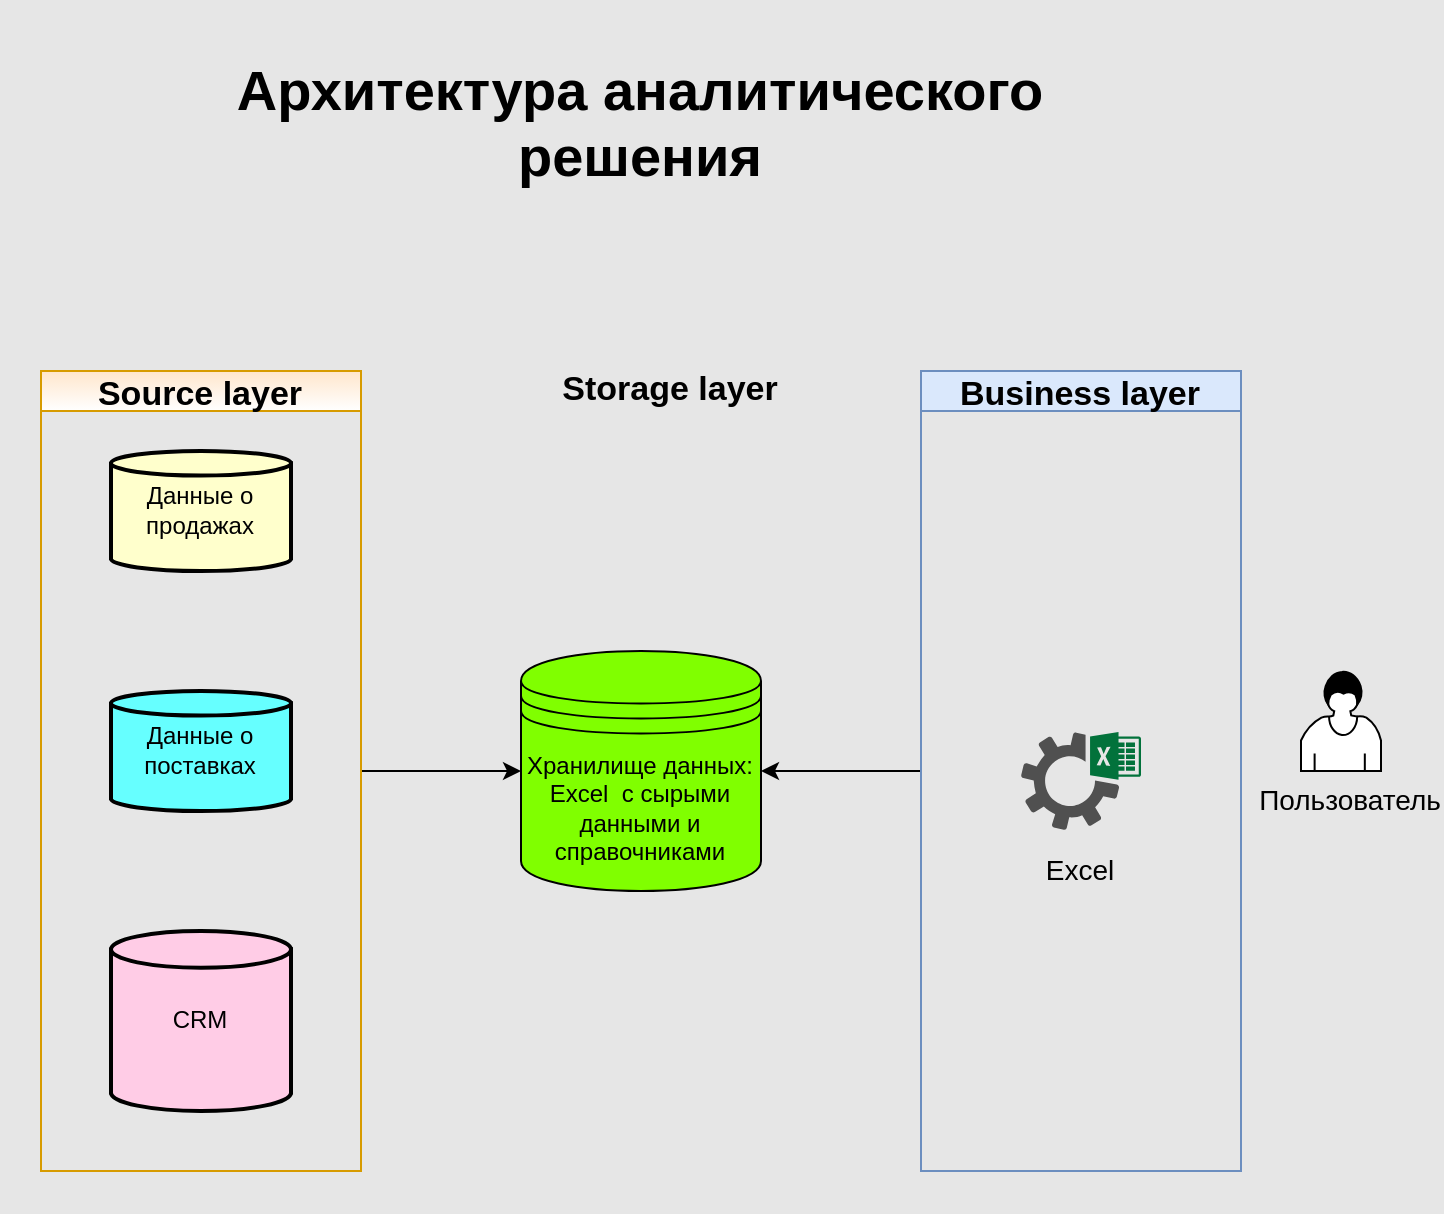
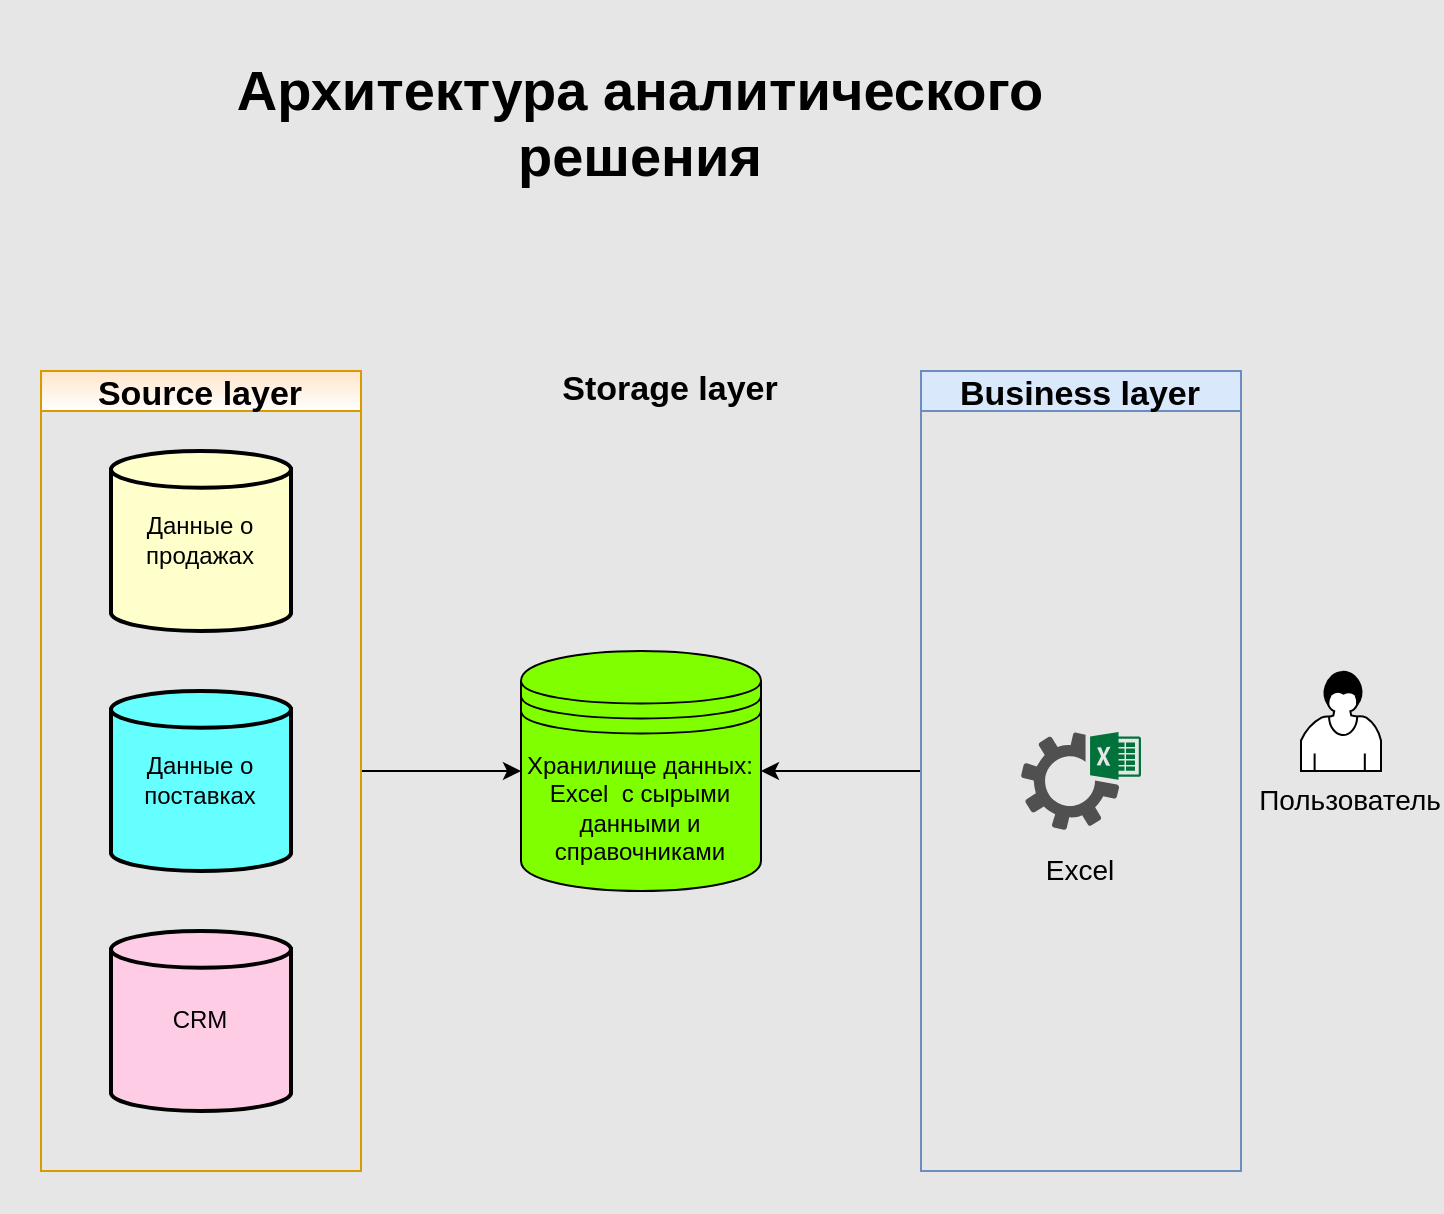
(201, 511) -> (201, 541)
(201, 751) -> (201, 781)
